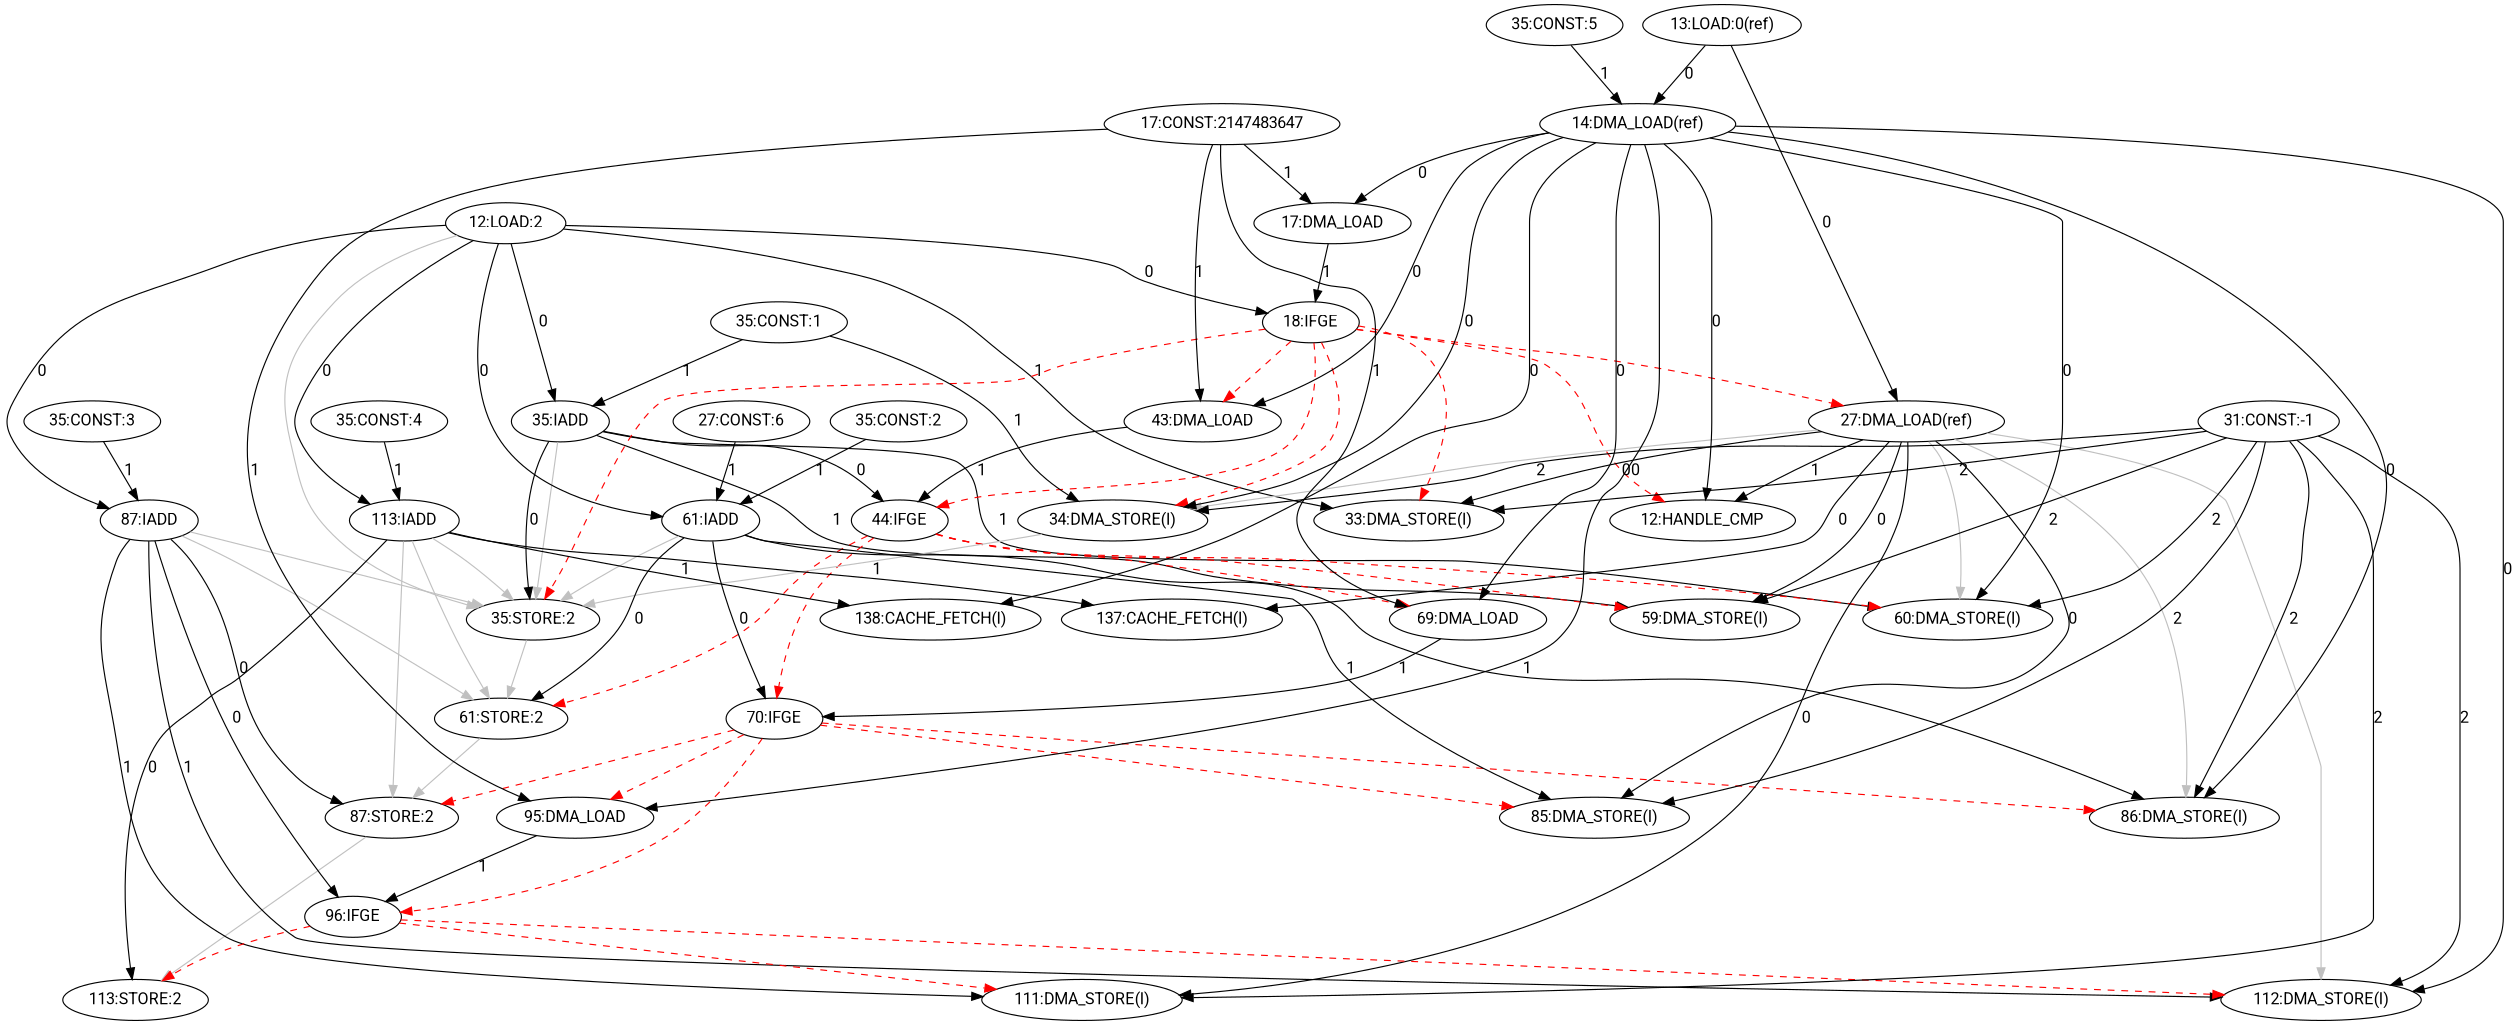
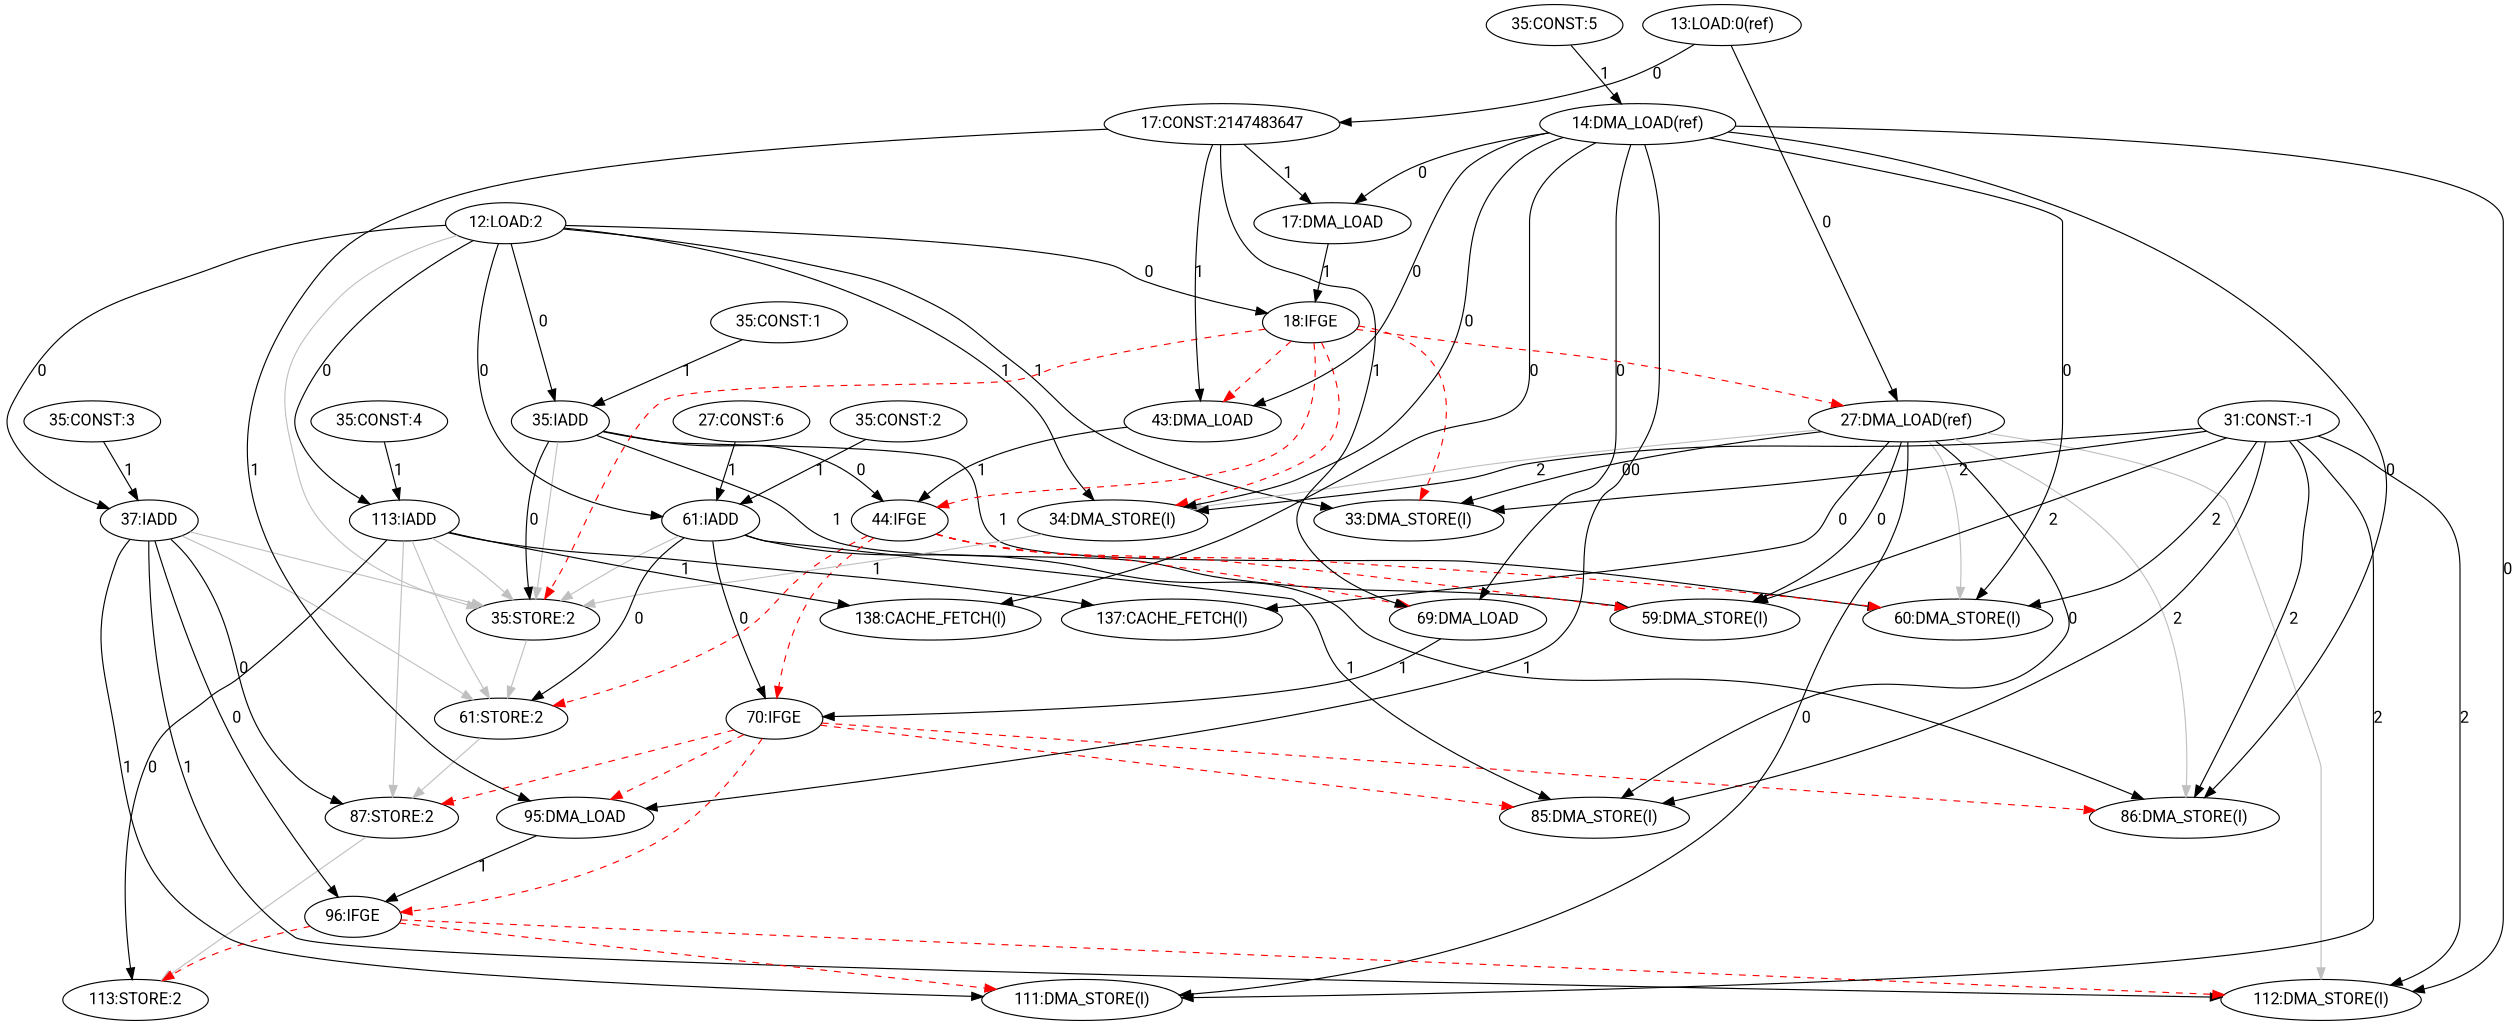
(1684, 70) -> (1528, 103)
(965, 393) -> (861, 297)
(149, 520) -> (149, 520)
(1703, 520) -> none
